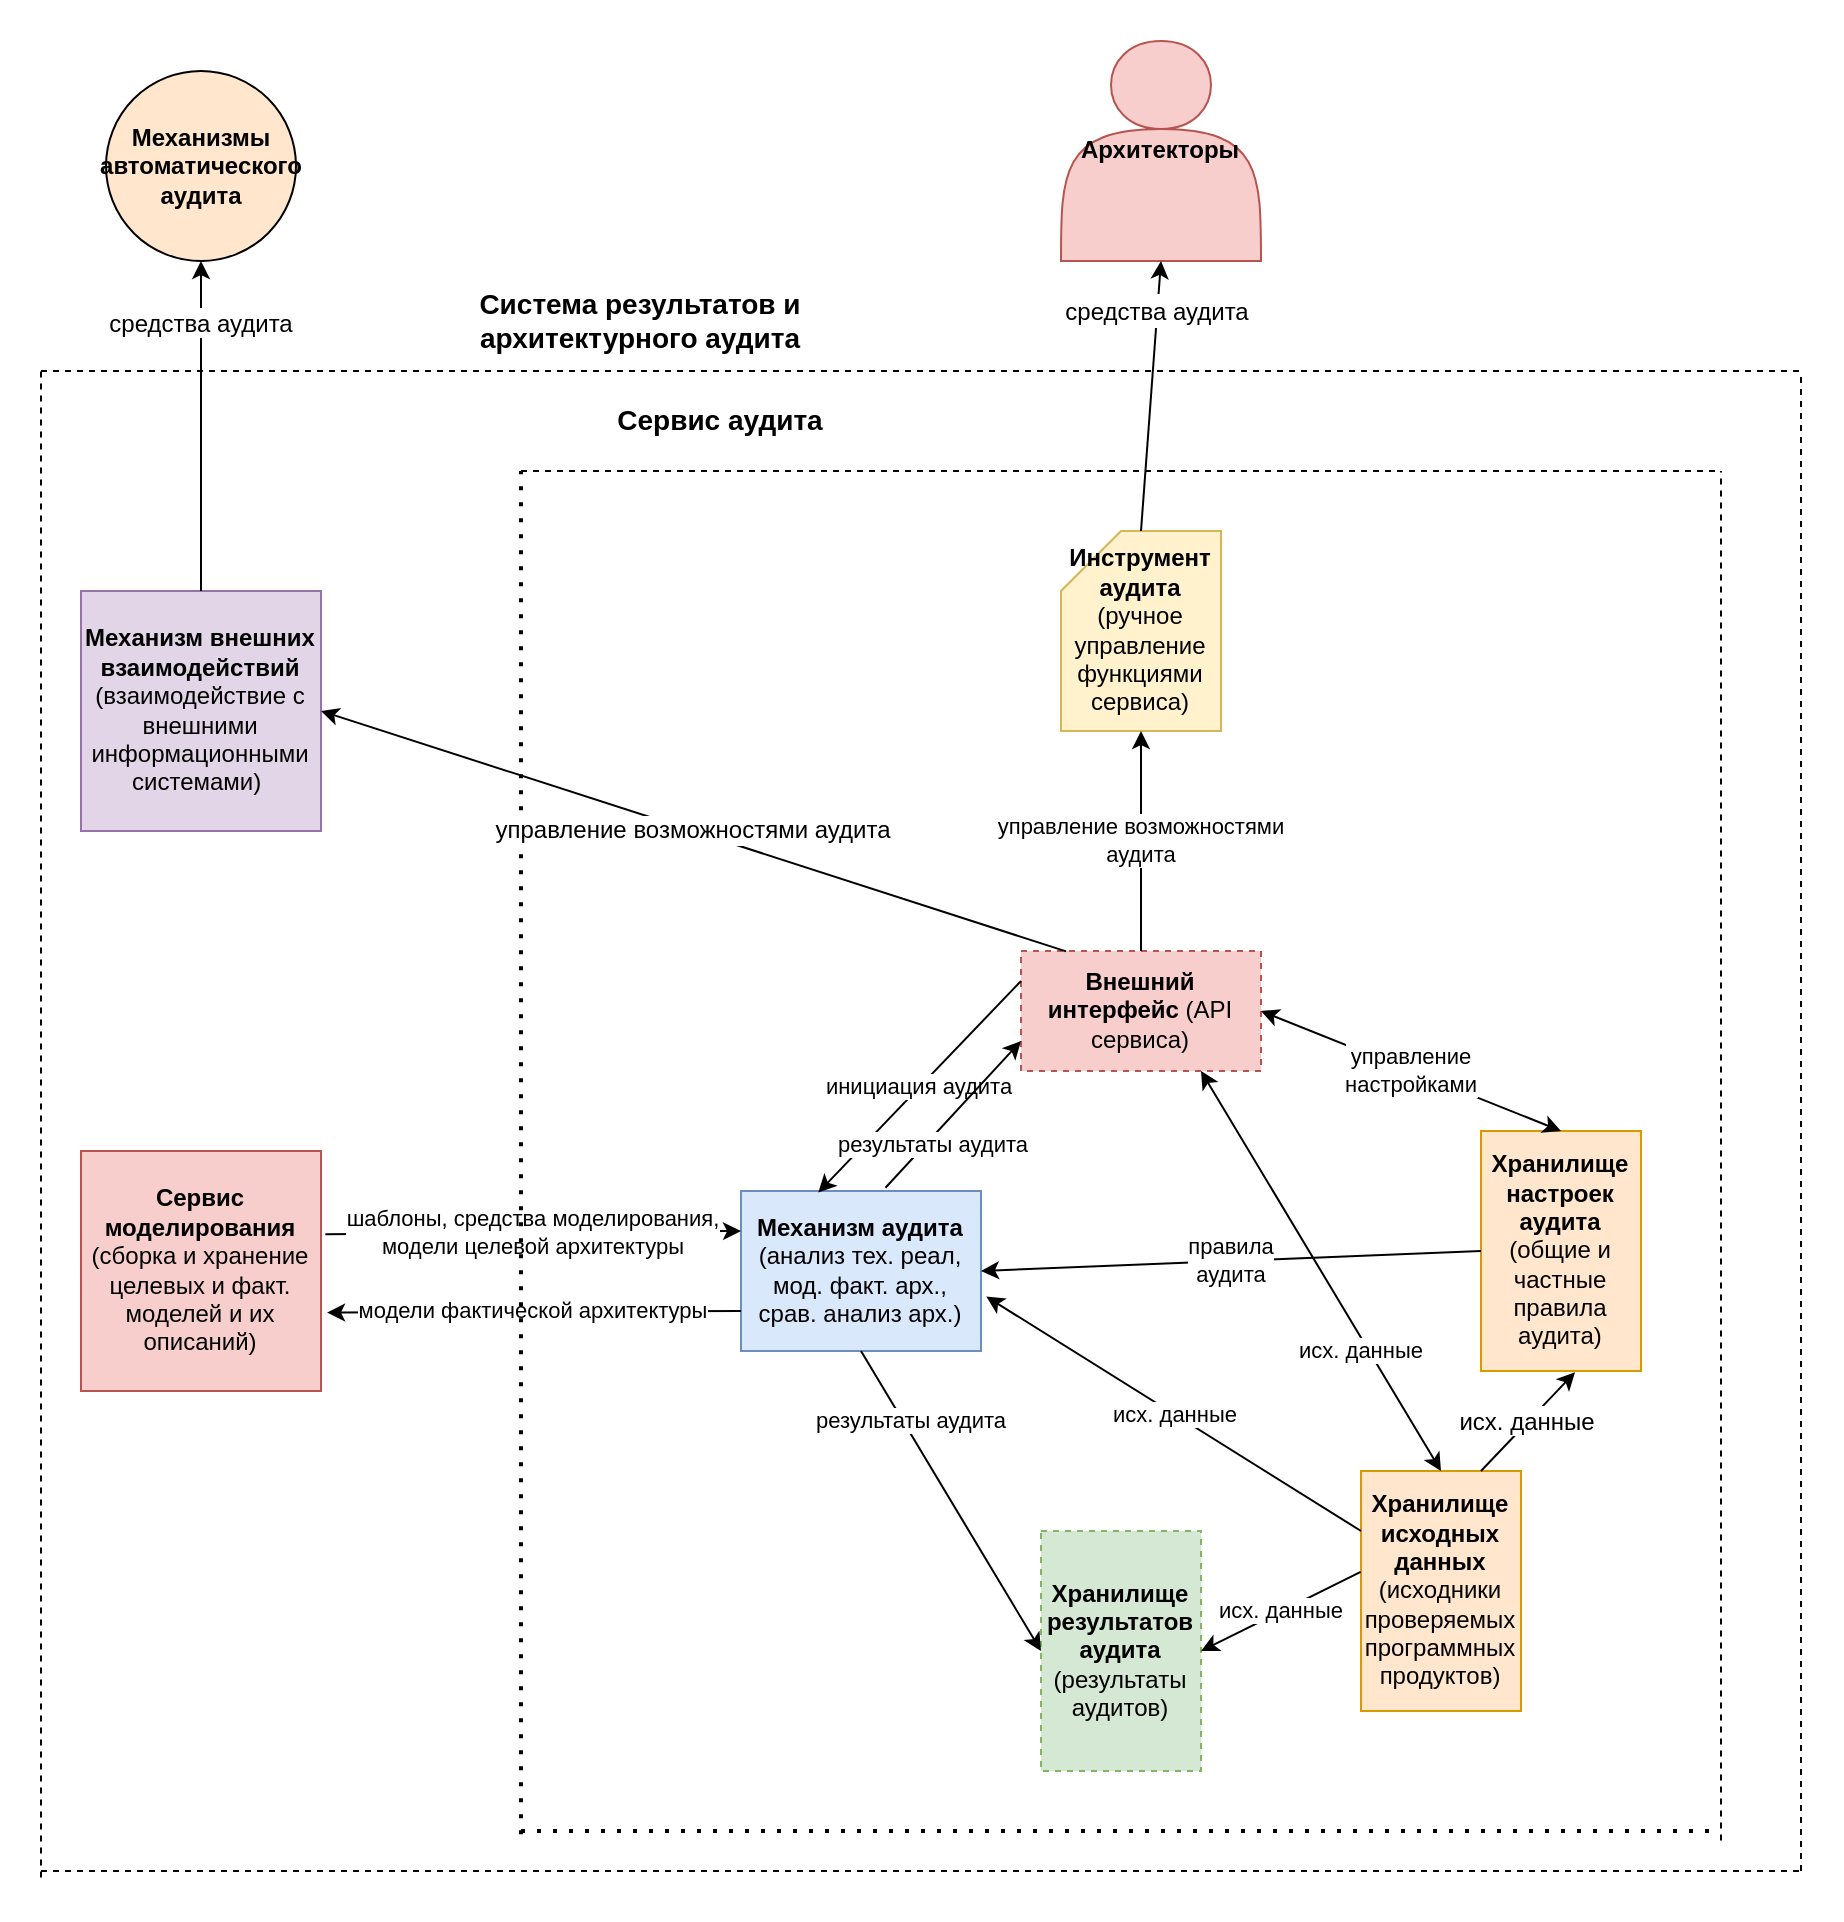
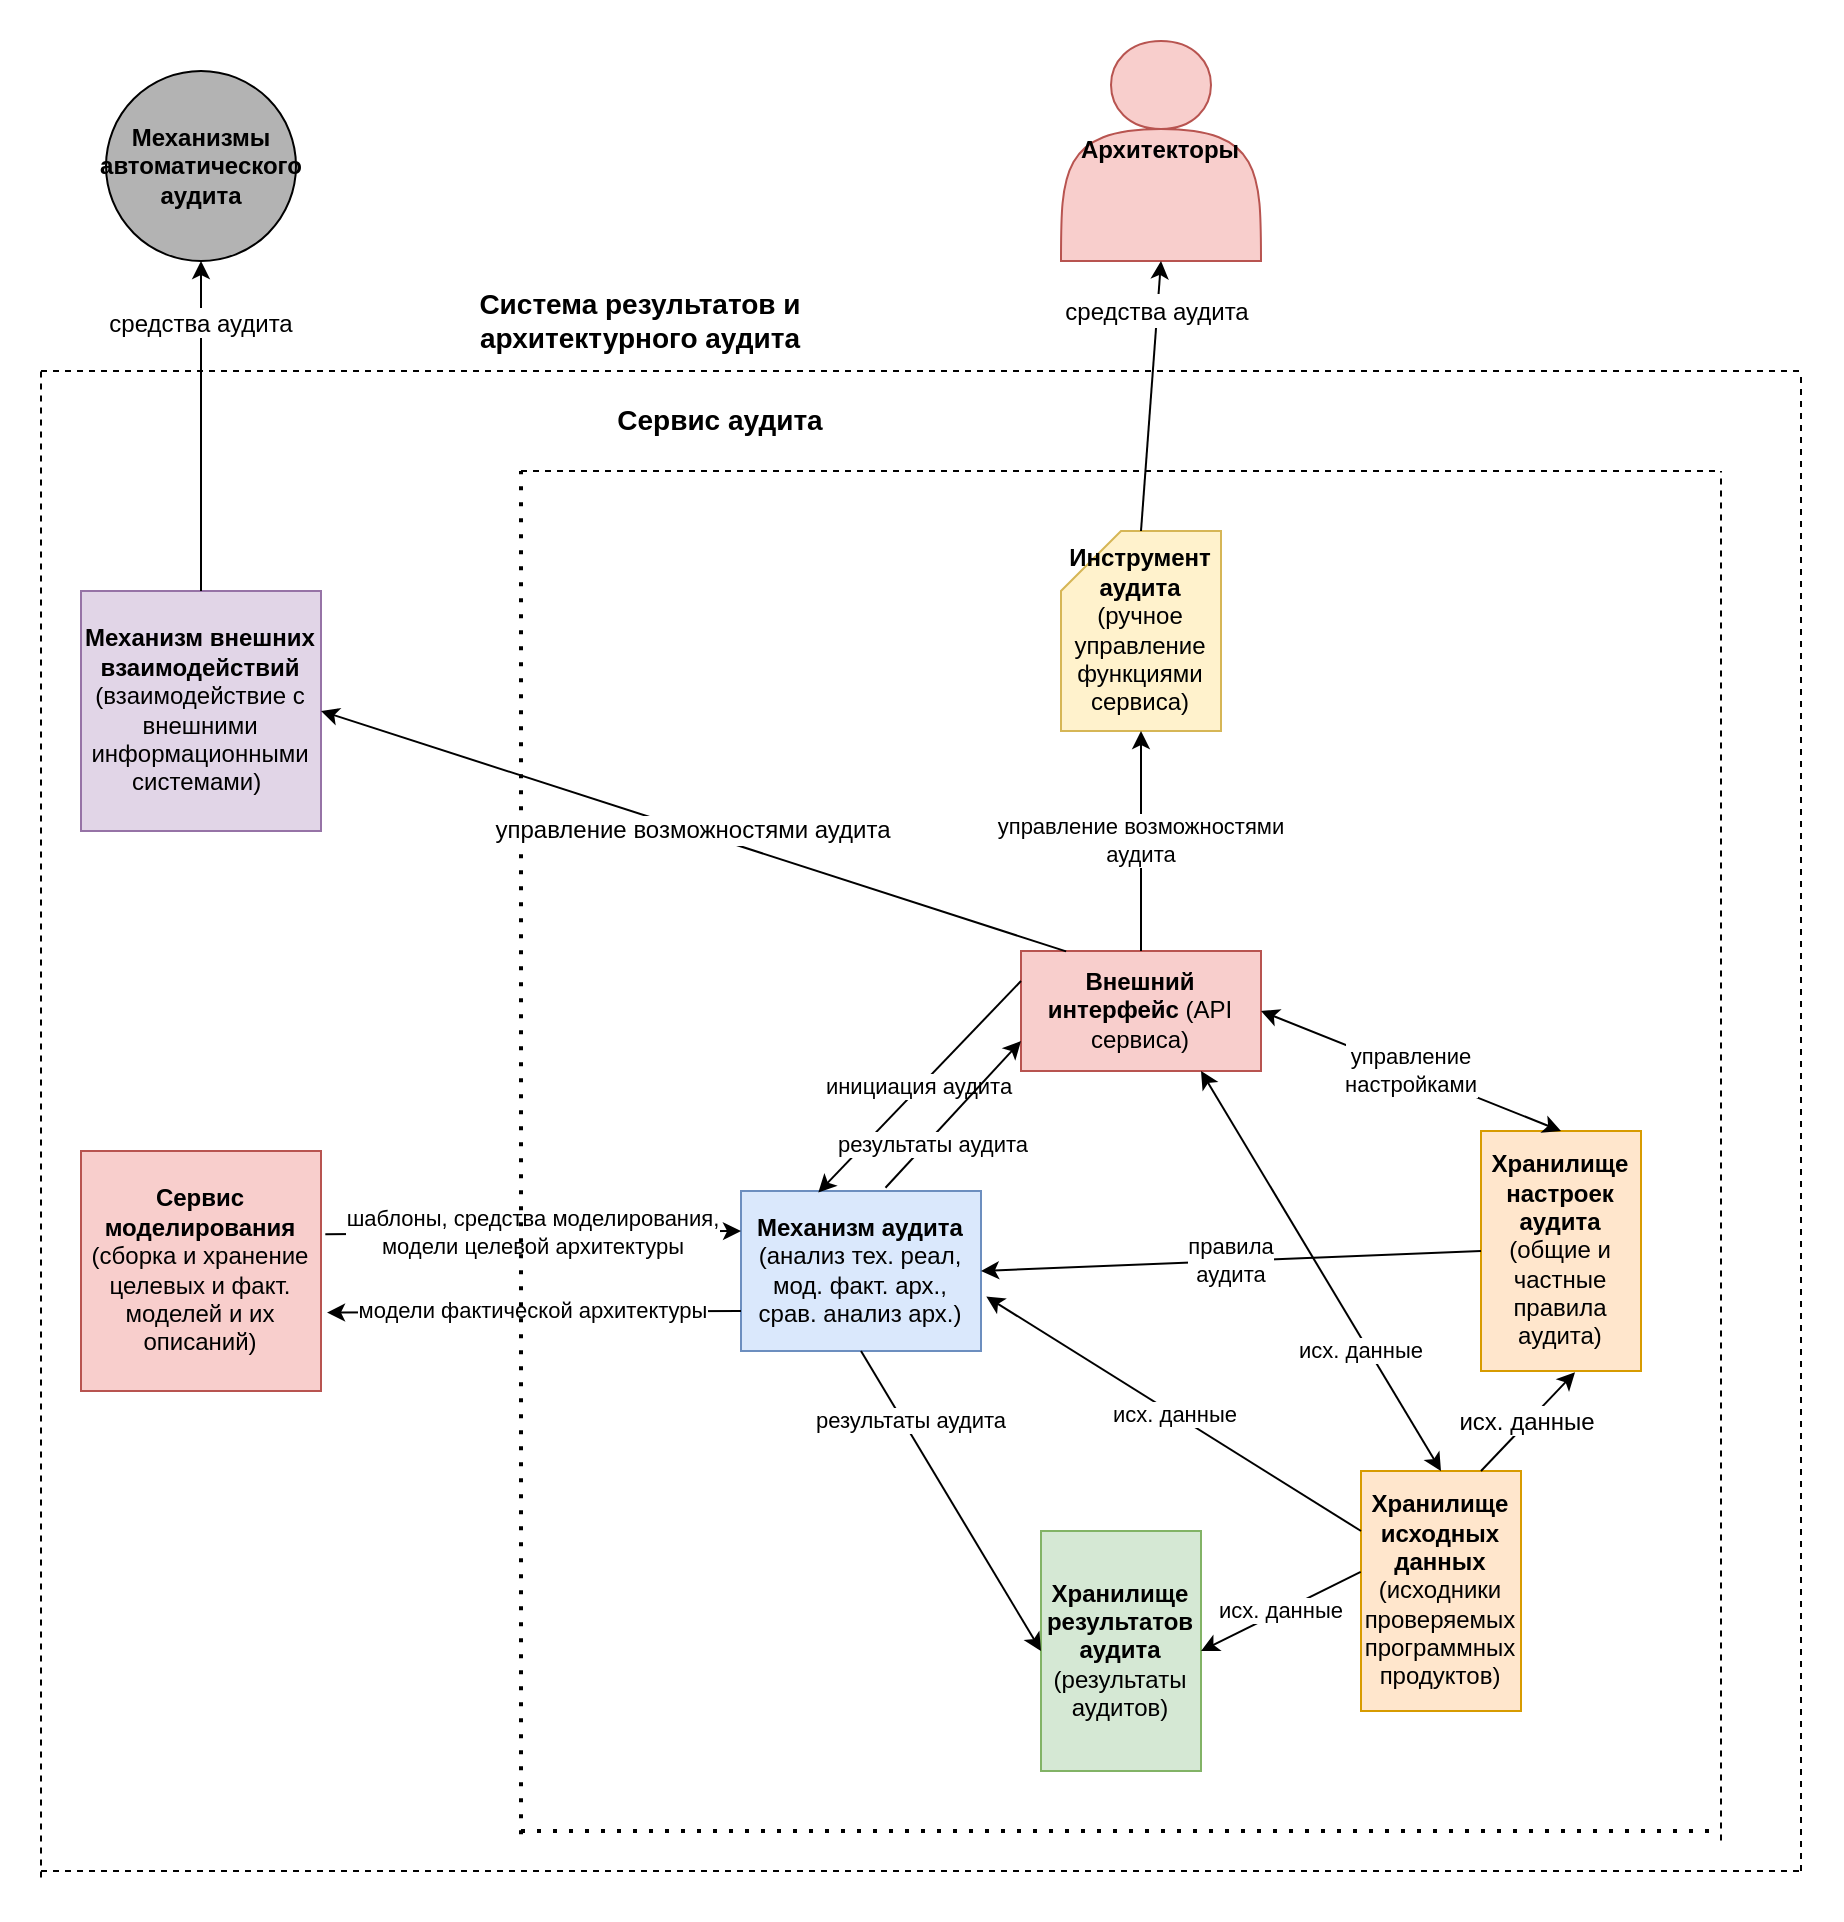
(201, 166) -> (201, 166)
(1141, 1011) -> (1141, 1011)
(1121, 1651) -> (1121, 1651)
